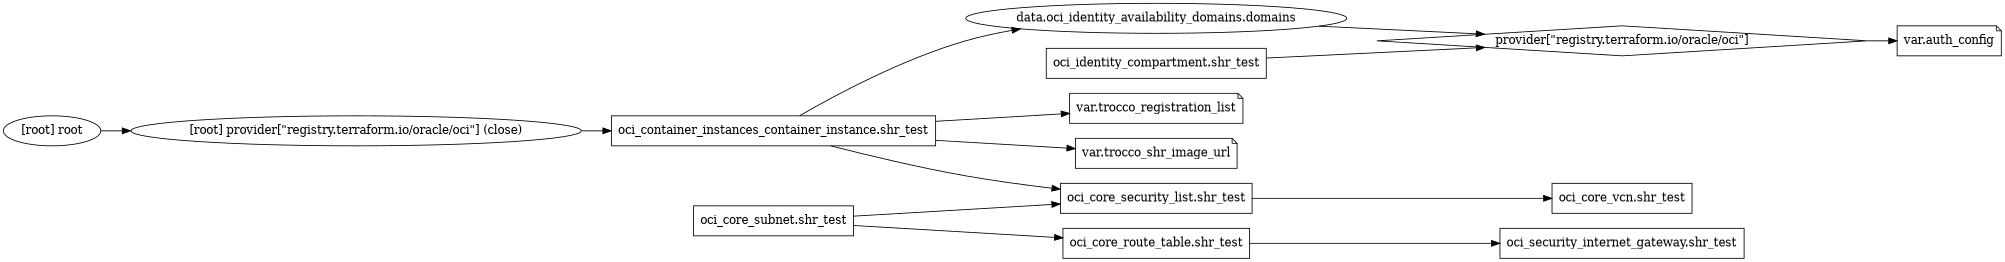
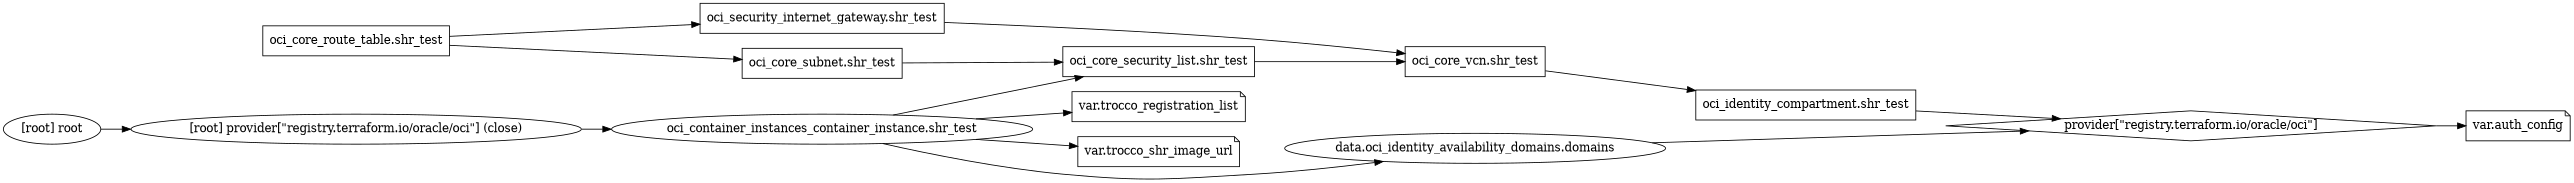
none -> (1171, 34)
none -> (1616, 80)
(774, 131) -> (822, 129)
(954, 231) -> (592, 52)
